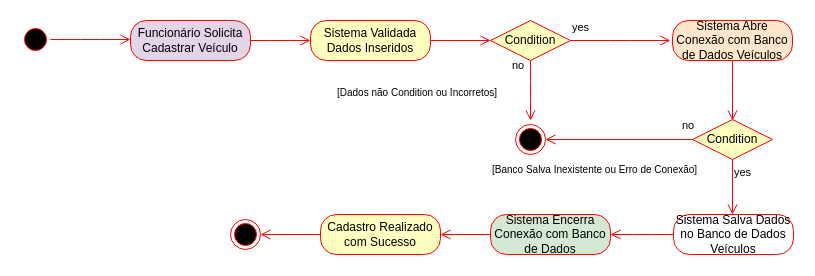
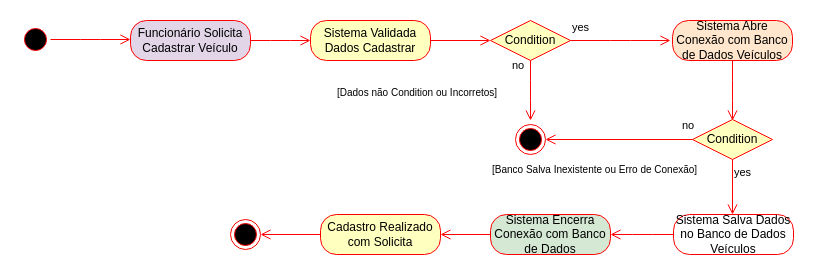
(371, 41) -> (371, 41)
(381, 235) -> (381, 235)
